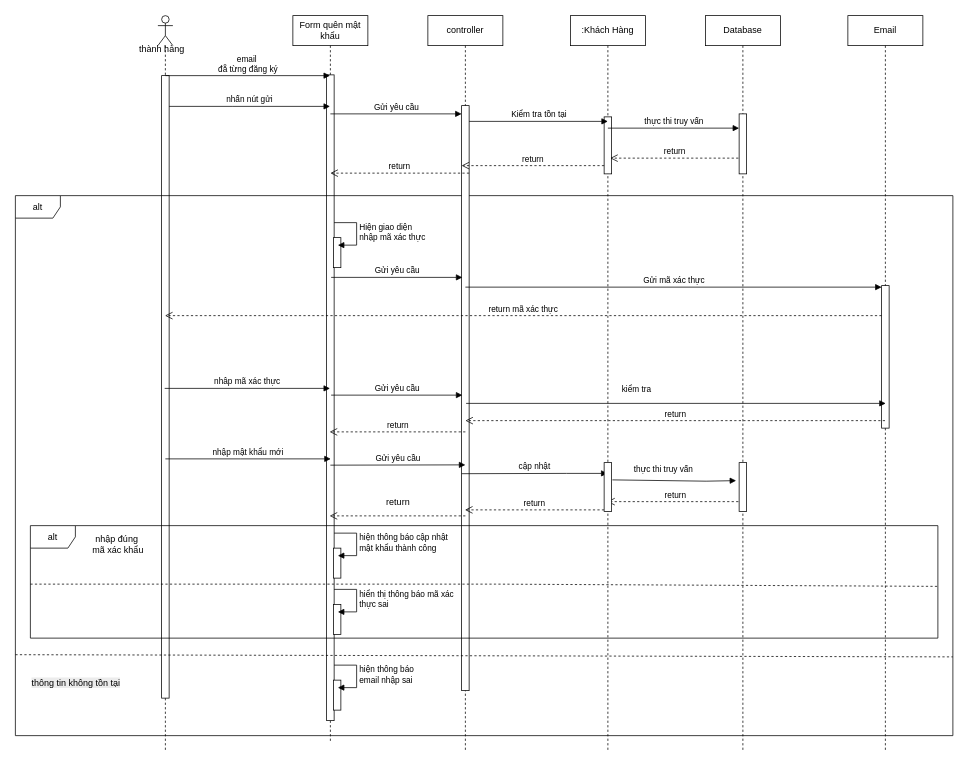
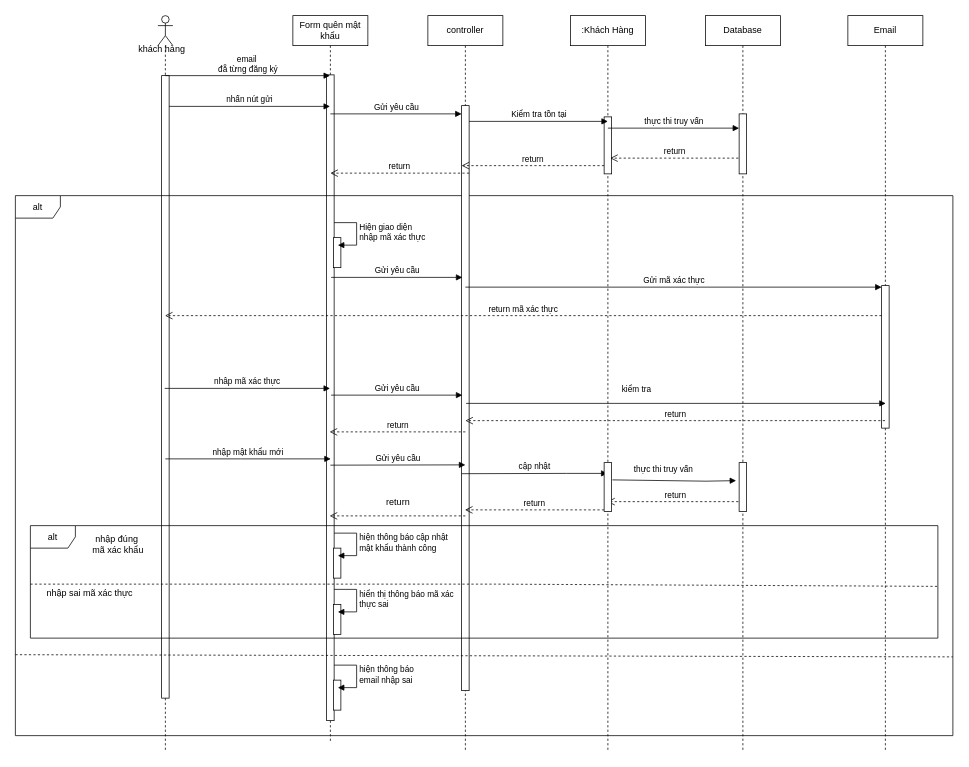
(162, 49) -> (162, 49)
none -> (90, 601)
(83, 687) -> none
